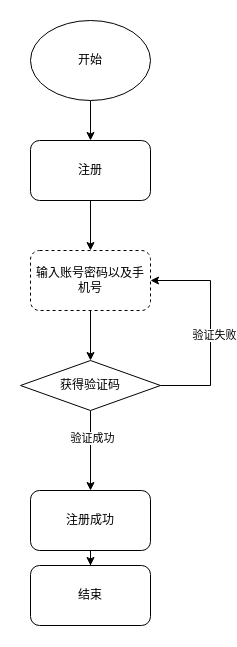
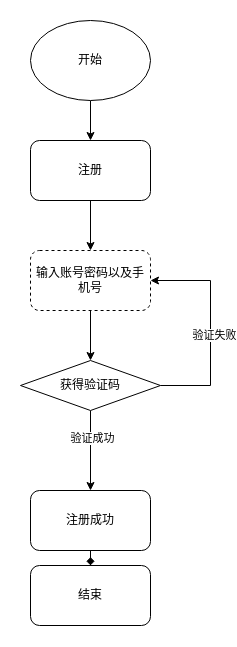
(91, 557) -> (91, 557)
